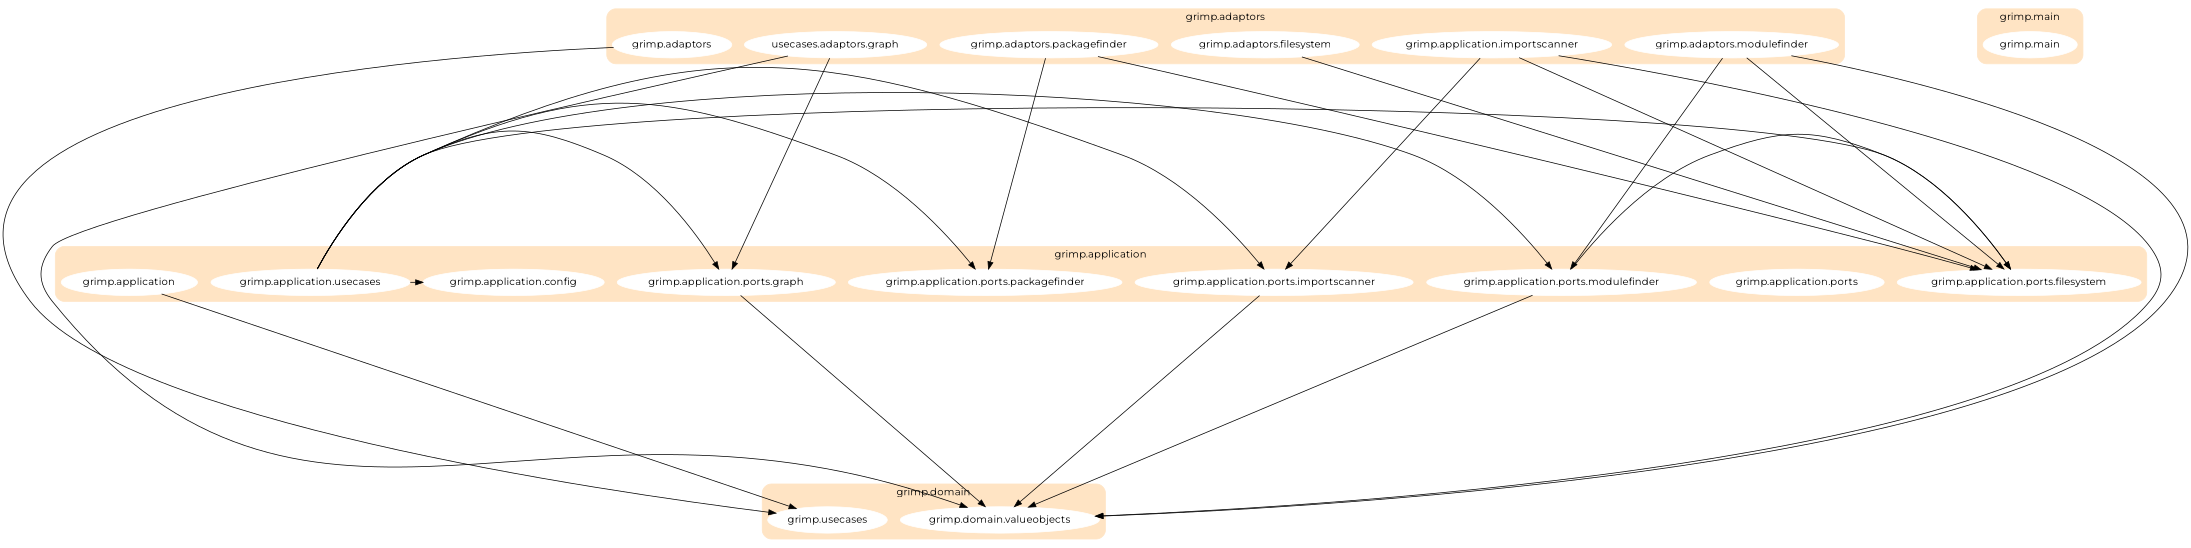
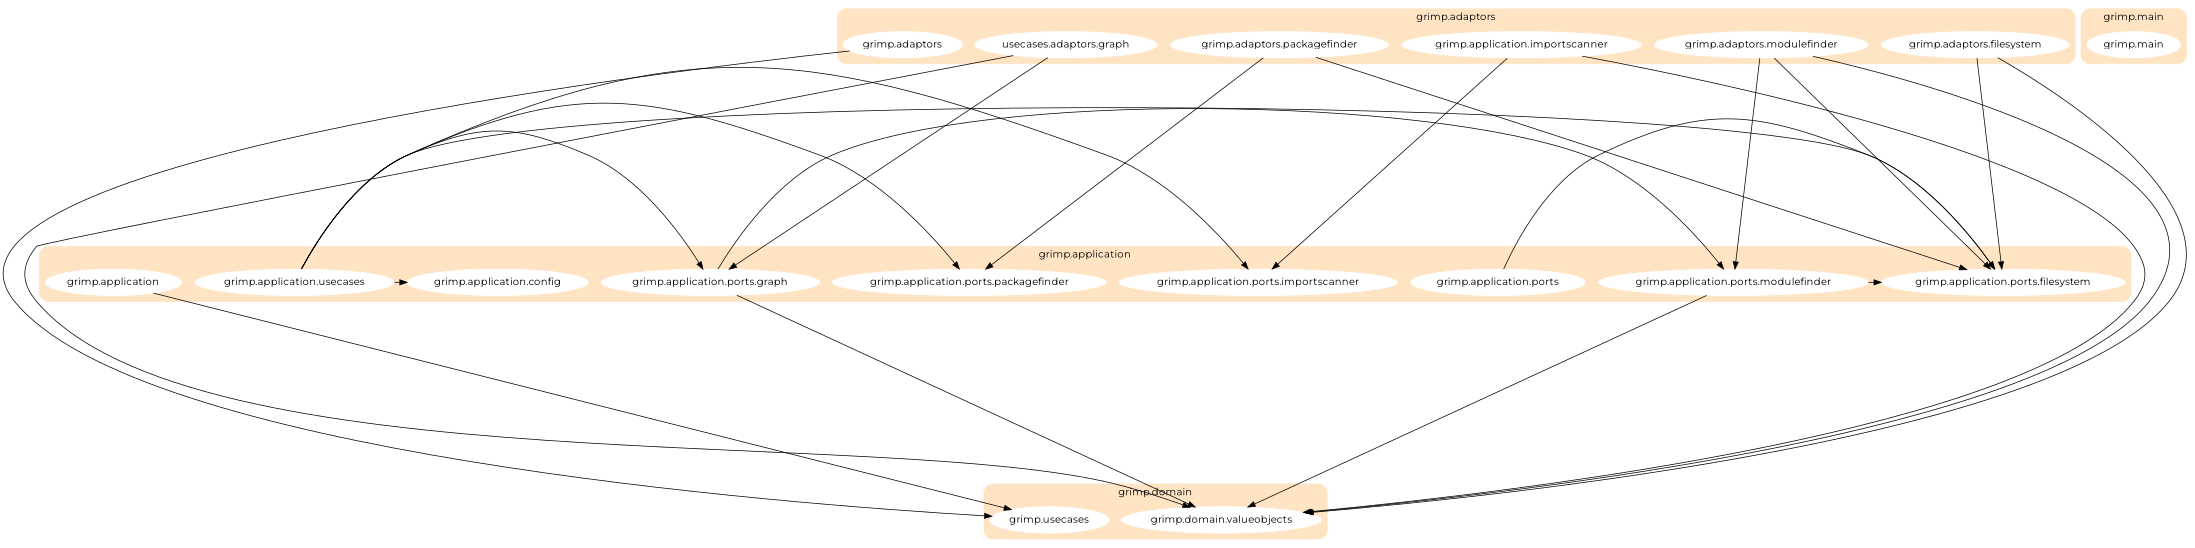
(892, 93) -> (1049, 115)
(1752, 162) -> (1740, 120)
(1140, 399) -> (1918, 419)
